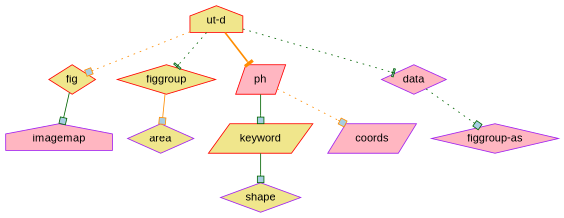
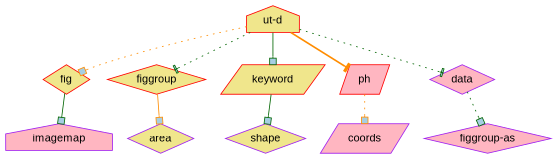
(261, 105) -> (273, 44)
